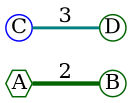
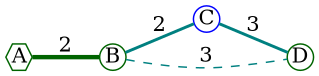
none -> (160, 38)
none -> (207, 68)
